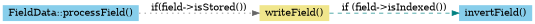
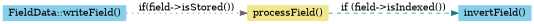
(71, 13) -> (65, 13)
(294, 13) -> (288, 13)
